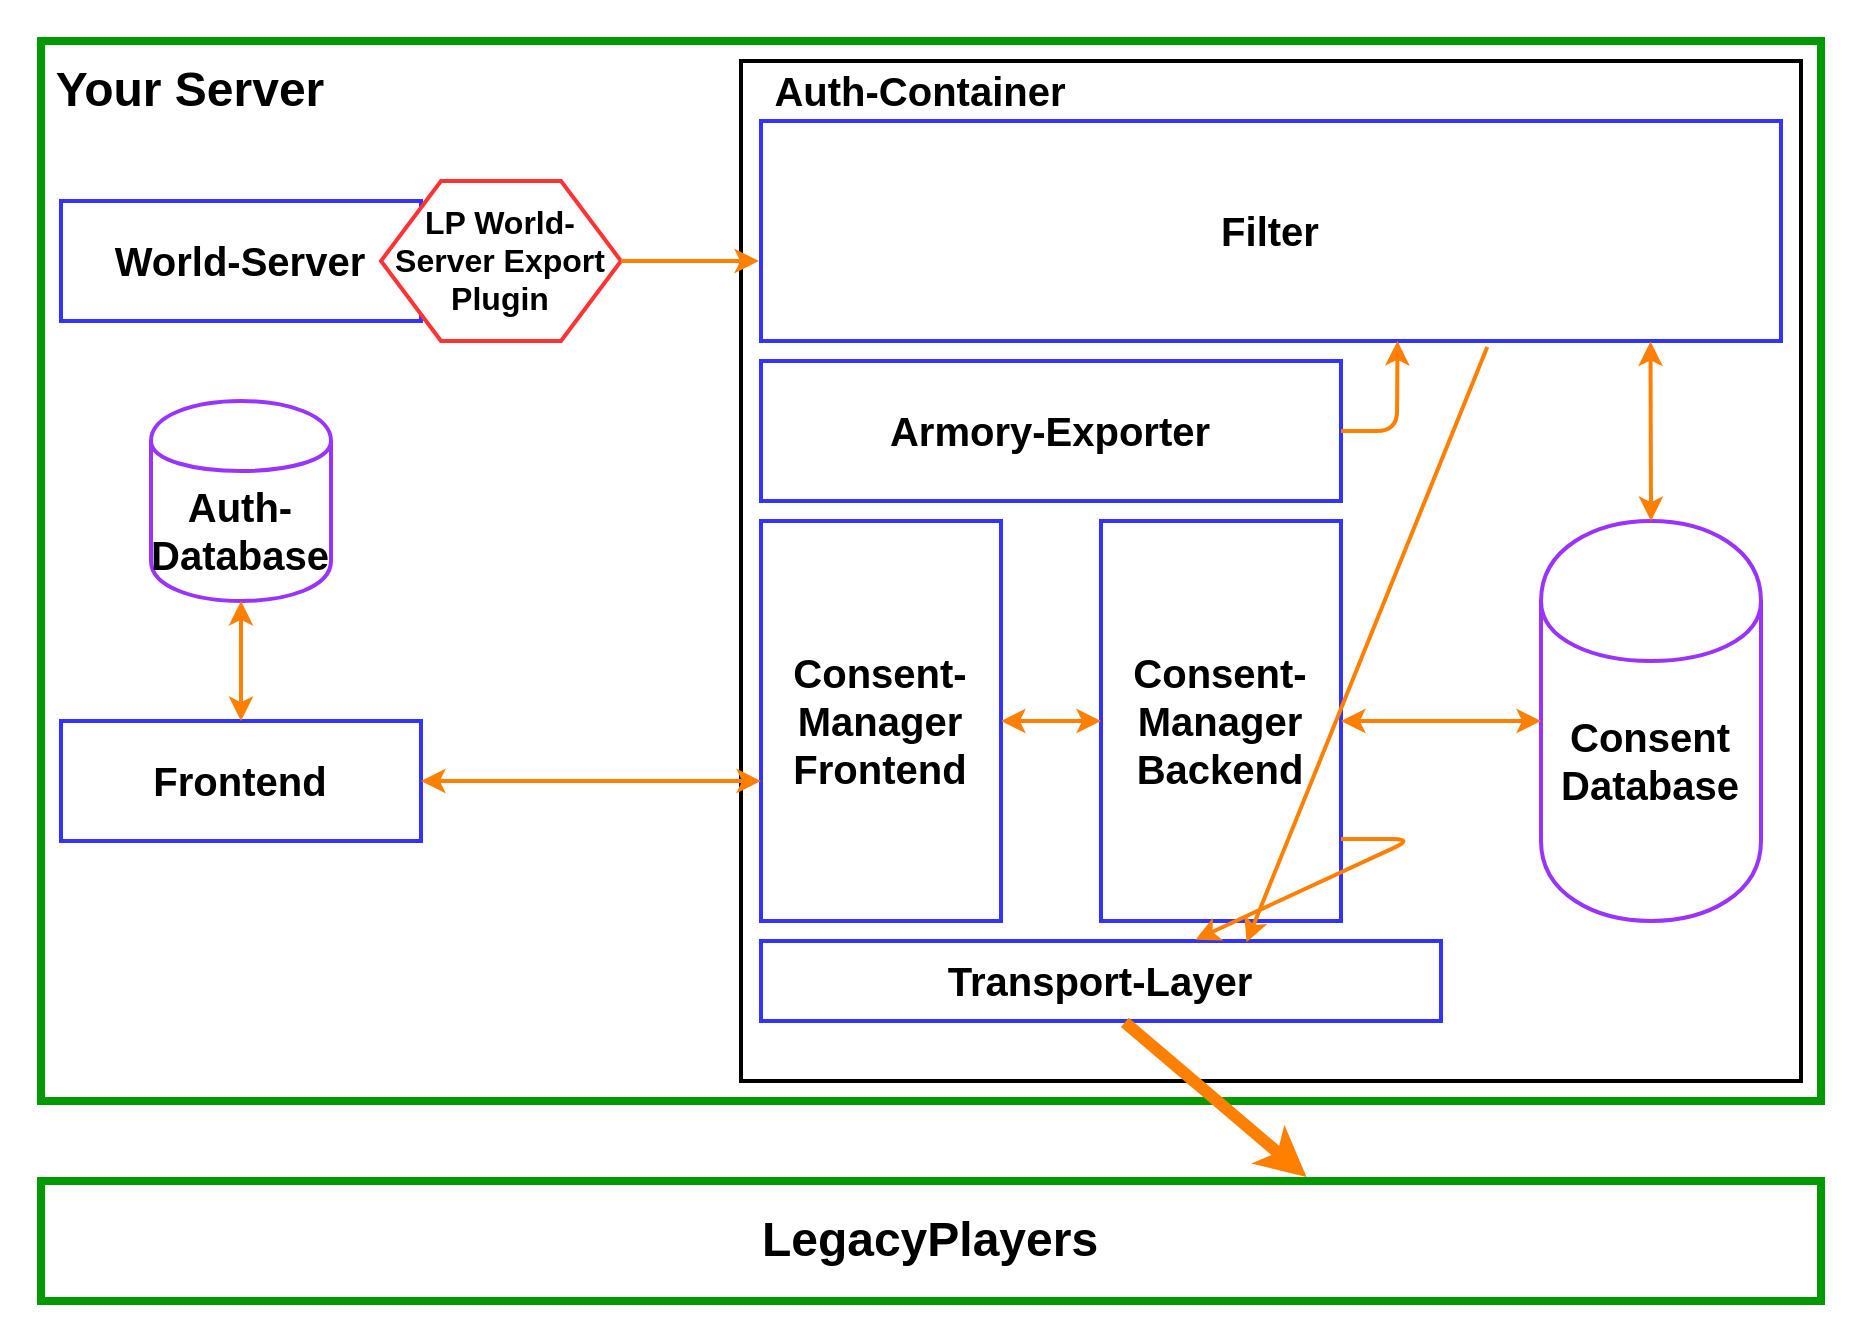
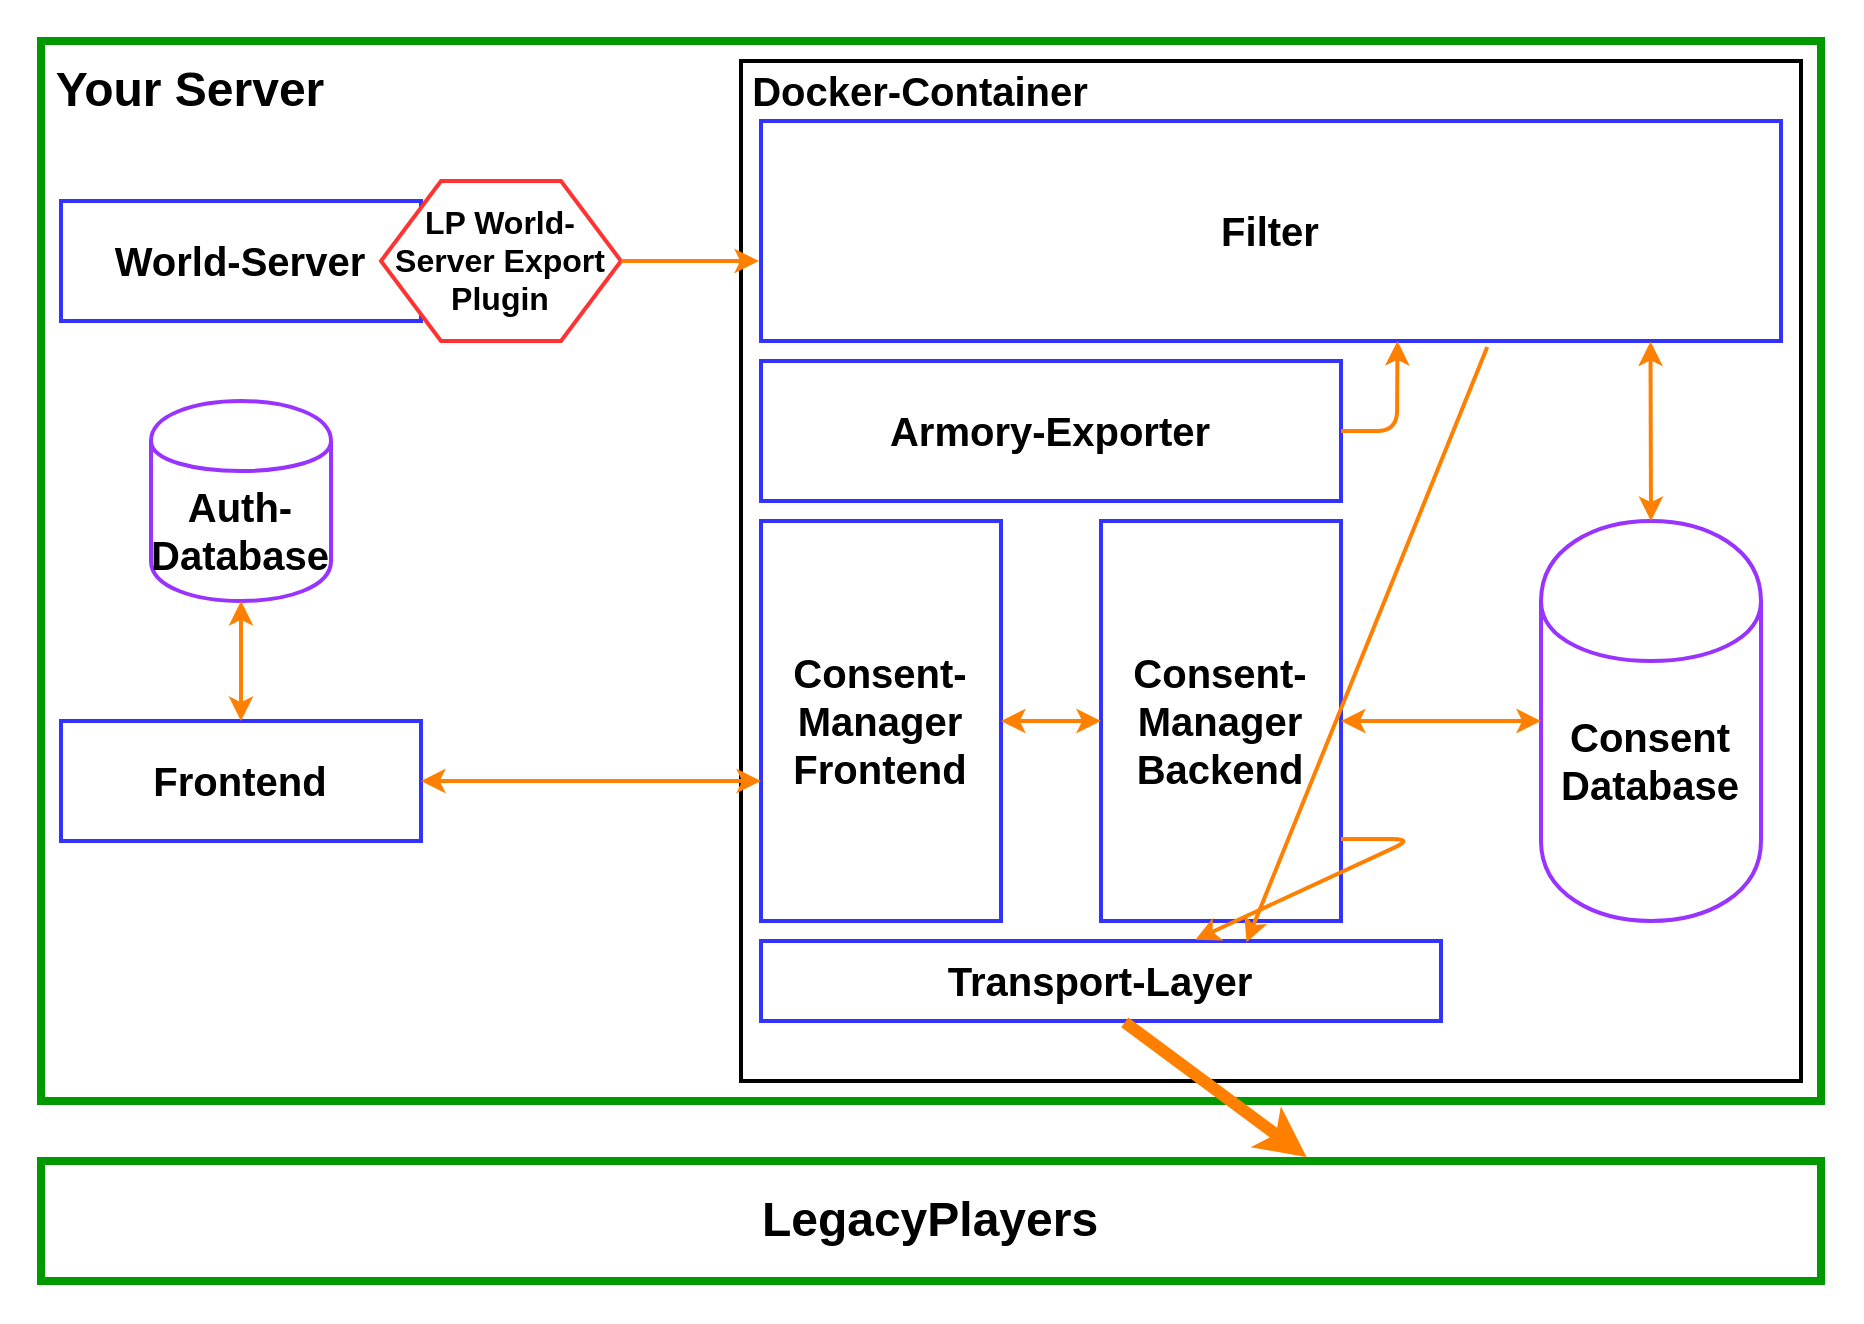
(921, 91) -> (921, 91)
(931, 1241) -> (931, 1221)
